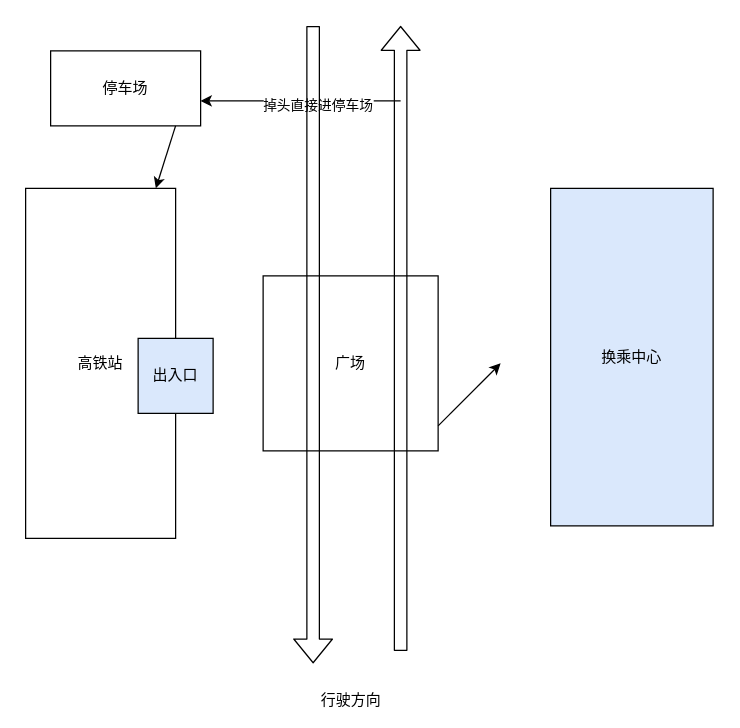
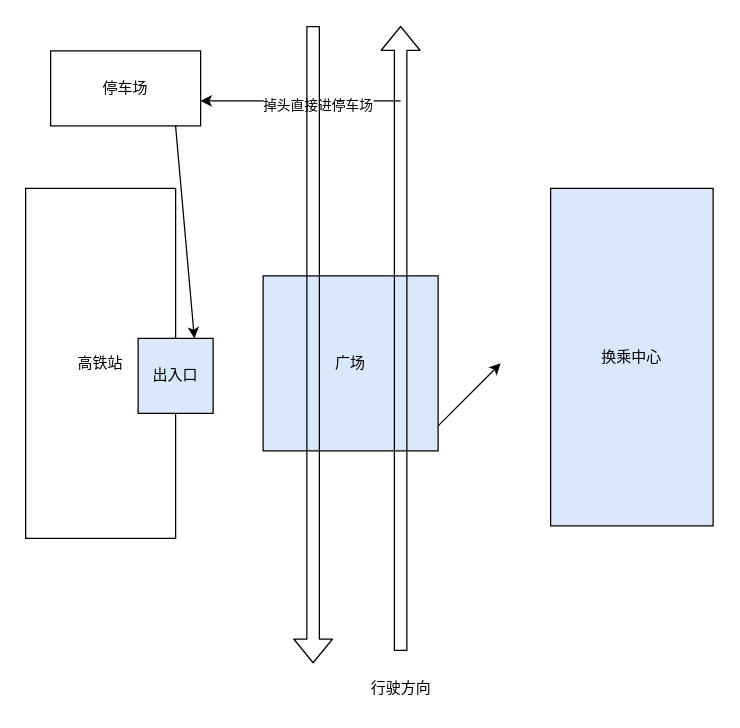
(167, 153) -> (185, 227)
(351, 363) -> (351, 363)
(351, 701) -> (401, 688)
